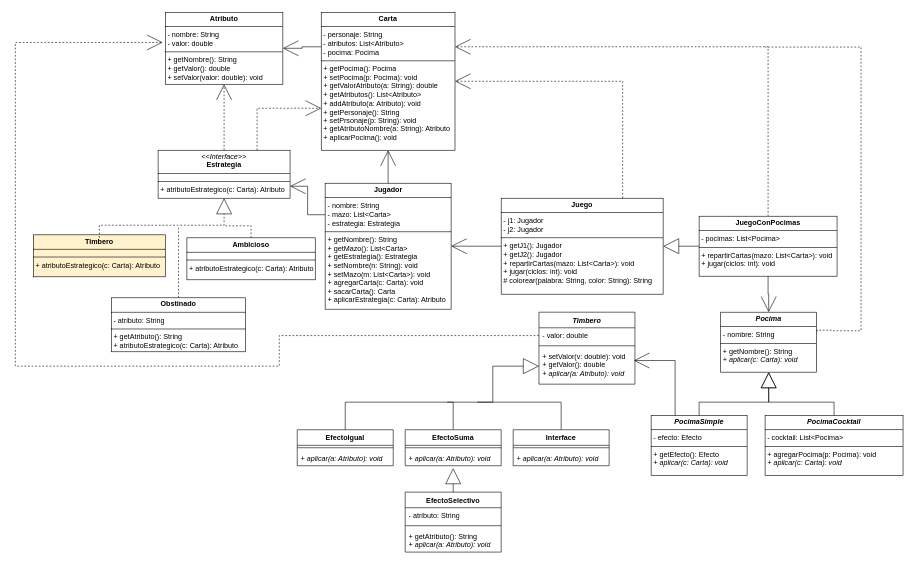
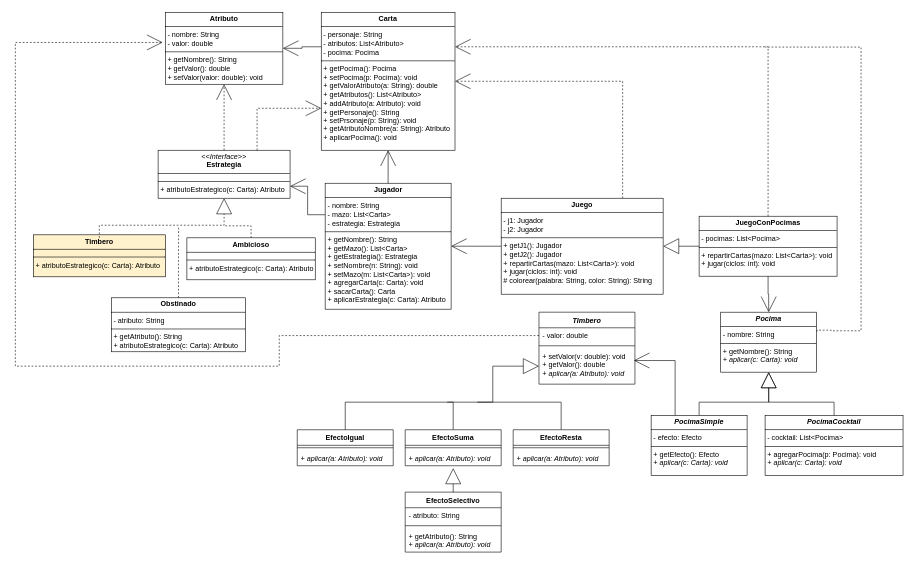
(561, 438) -> (561, 438)
